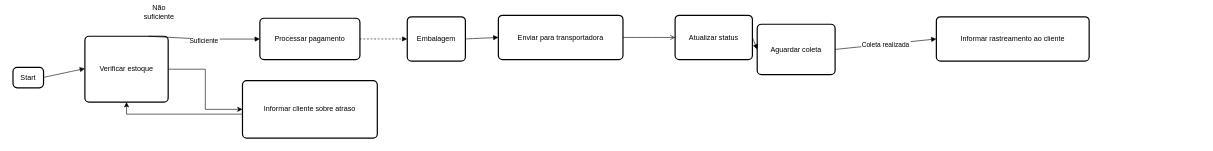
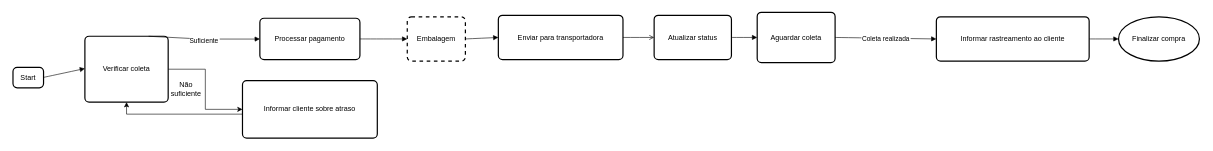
(159, 12) -> (186, 90)
(714, 38) -> (693, 38)
(382, 39) -> (382, 39)
(436, 39) -> (436, 39)
none -> (1112, 39)
none -> (1160, 39)
(797, 50) -> (797, 38)
(126, 69) -> (126, 69)
